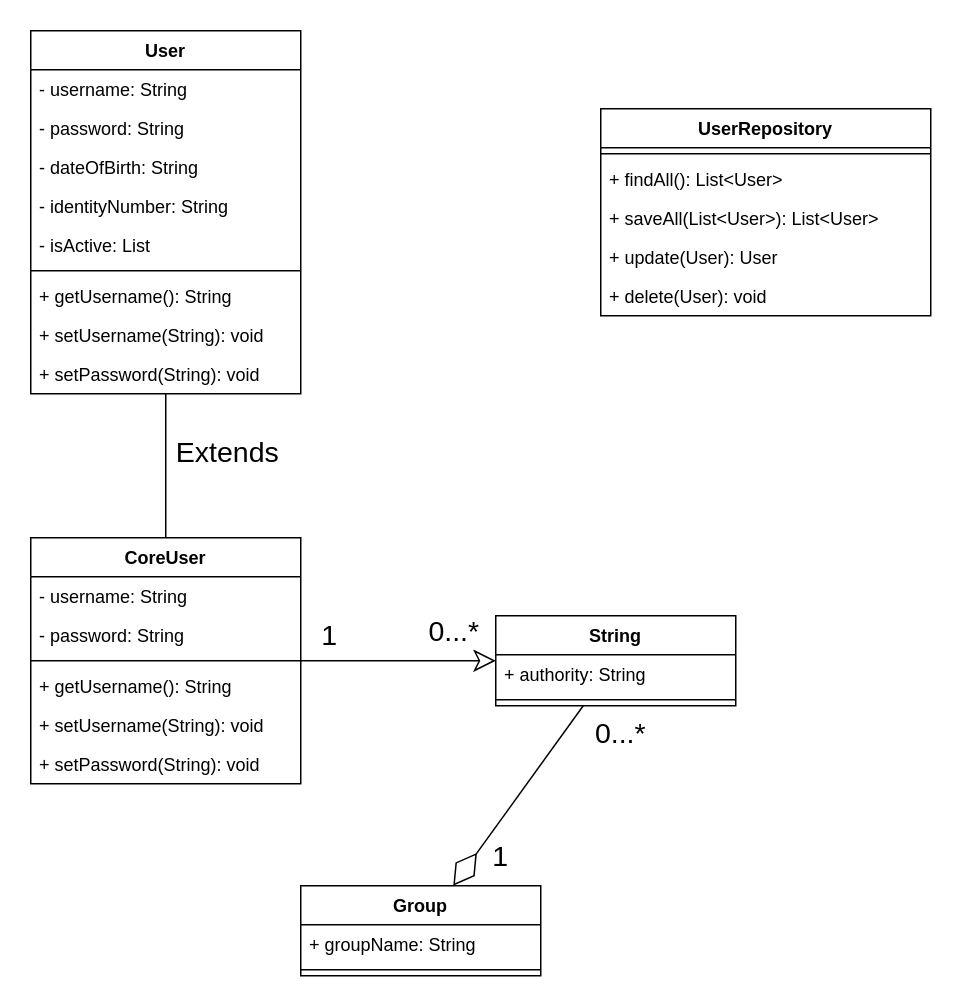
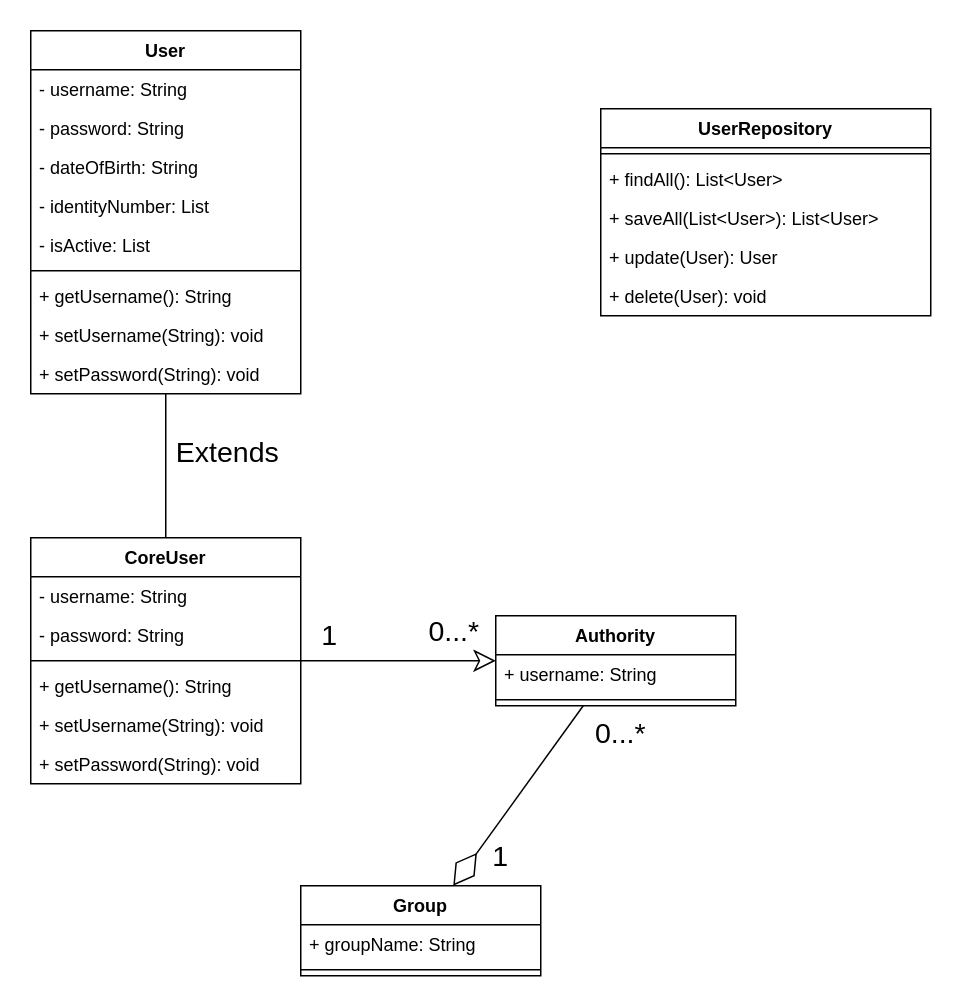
(146, 207) -> (136, 207)
(615, 636) -> (615, 636)
(588, 675) -> (585, 675)
